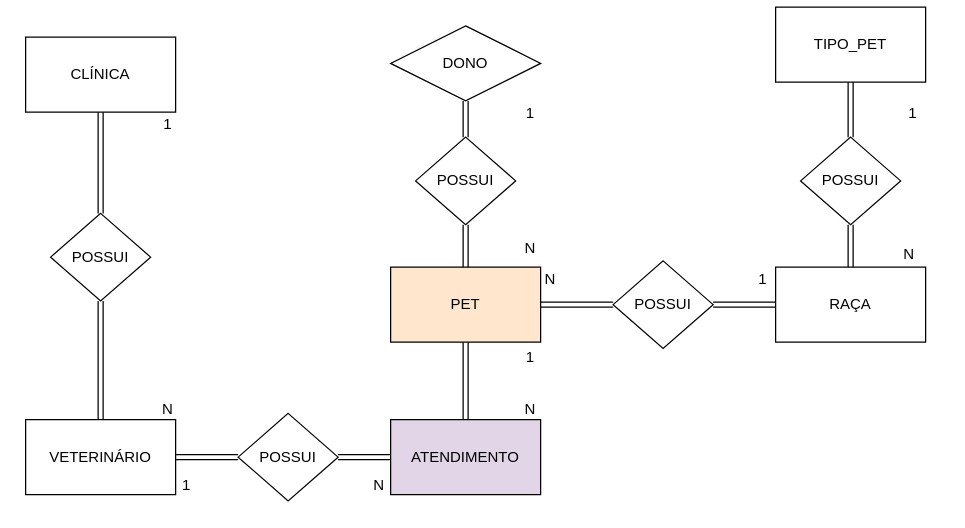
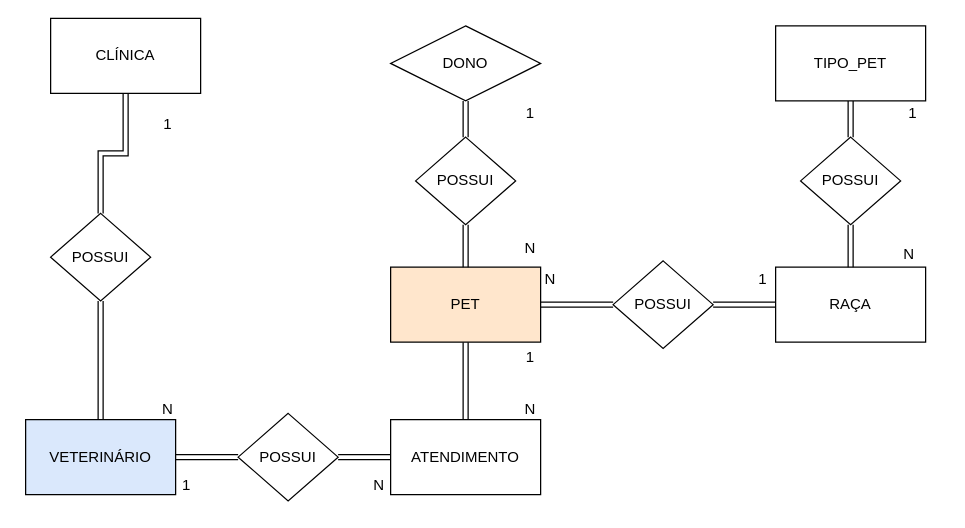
(851, 44) -> (851, 63)
(101, 74) -> (126, 56)
(101, 457) -> (101, 457)
(466, 457) -> (466, 457)
